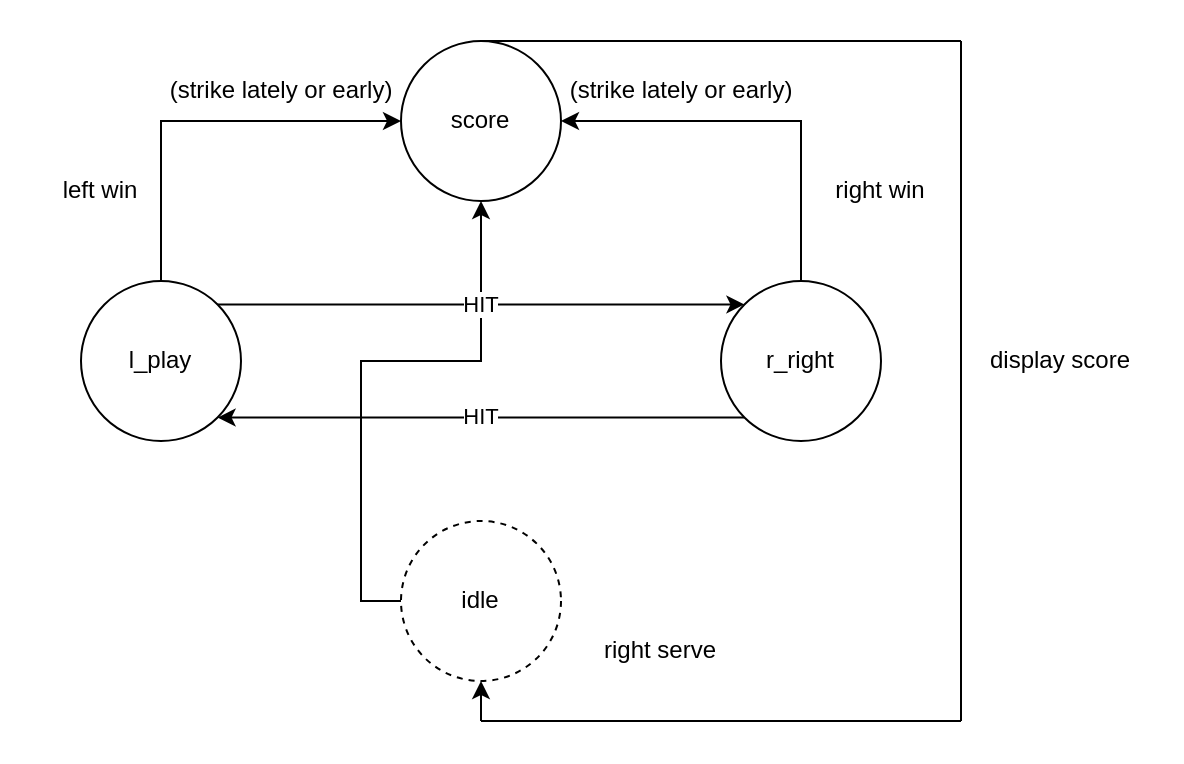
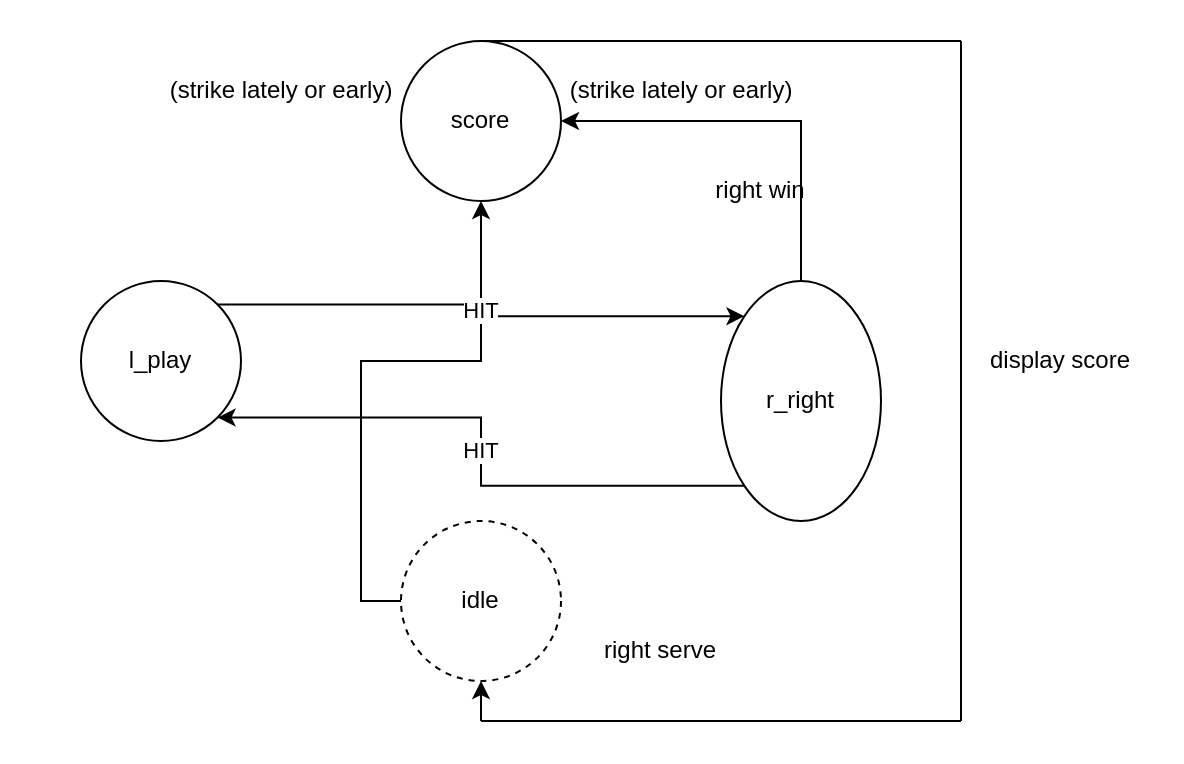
(194, 121) -> none
(101, 191) -> none
(881, 191) -> (761, 191)
(801, 361) -> (801, 401)
